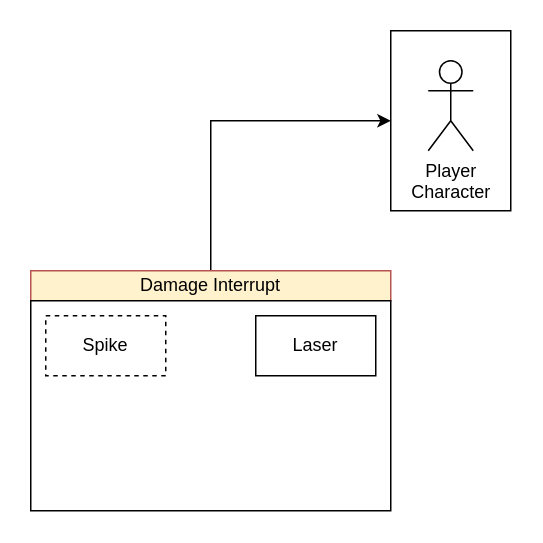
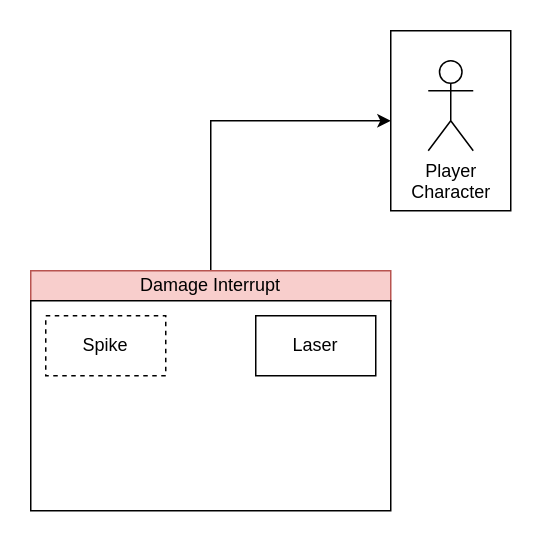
(211, 286) -> (211, 286)
